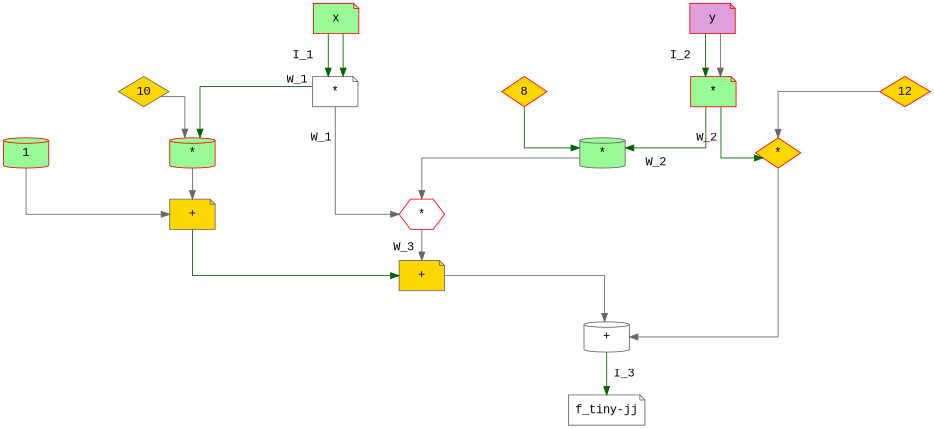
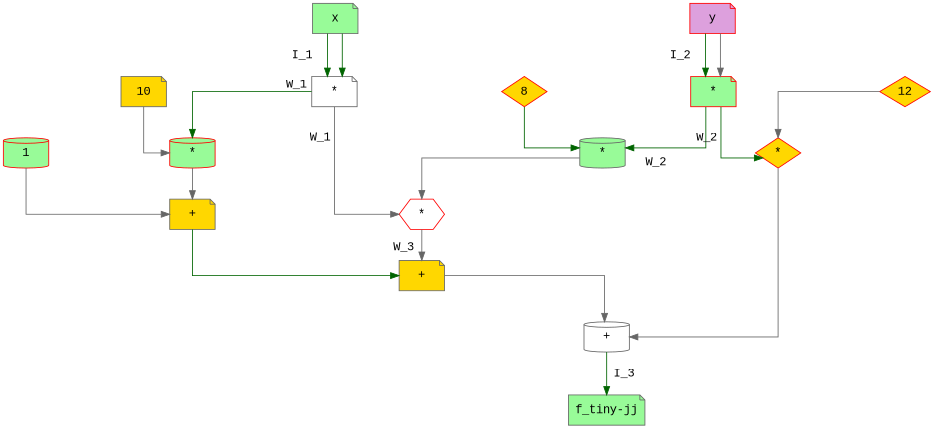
(336, 18) -> (335, 18)
(144, 92) -> (144, 92)
(607, 410) -> (607, 410)
